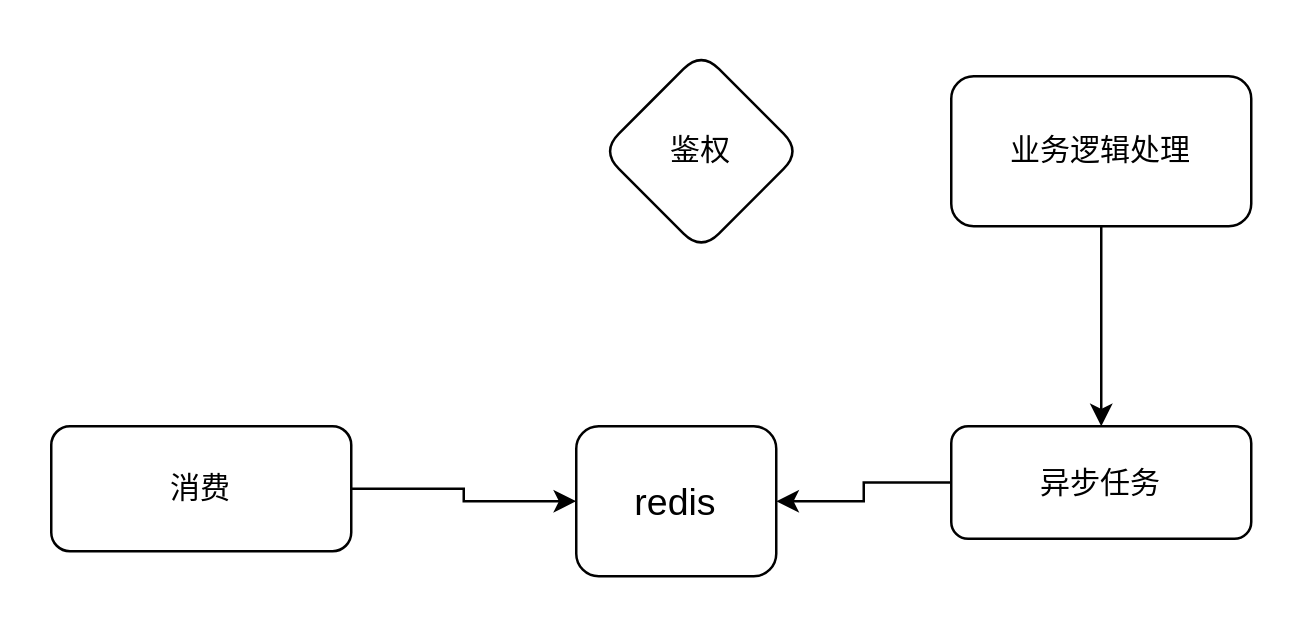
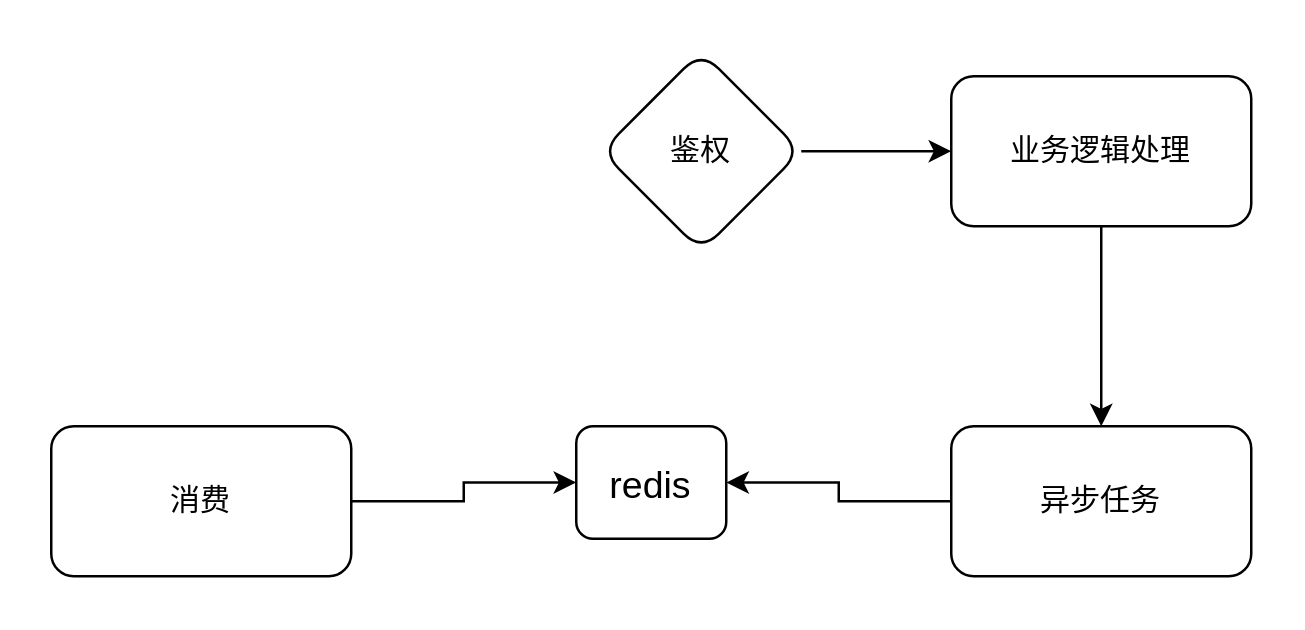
none -> (868, 151)
(1101, 483) -> (1101, 501)
(201, 489) -> (201, 501)
(676, 501) -> (651, 483)
